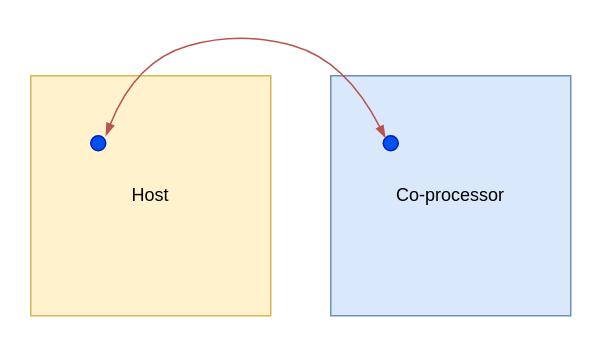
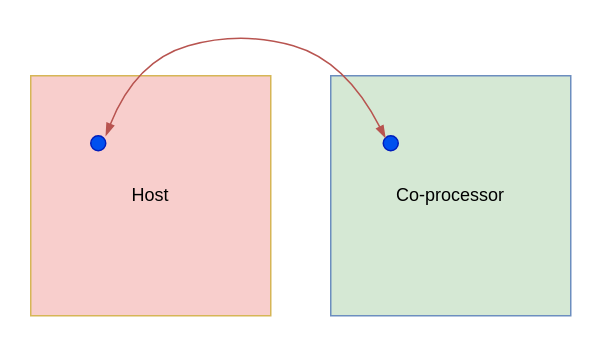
(151, 196) -> (151, 196)
(451, 196) -> (451, 196)
